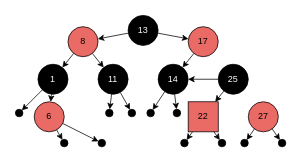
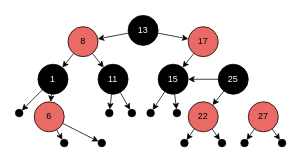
(173, 79) -> (173, 79)
(203, 117) -> (203, 117)
